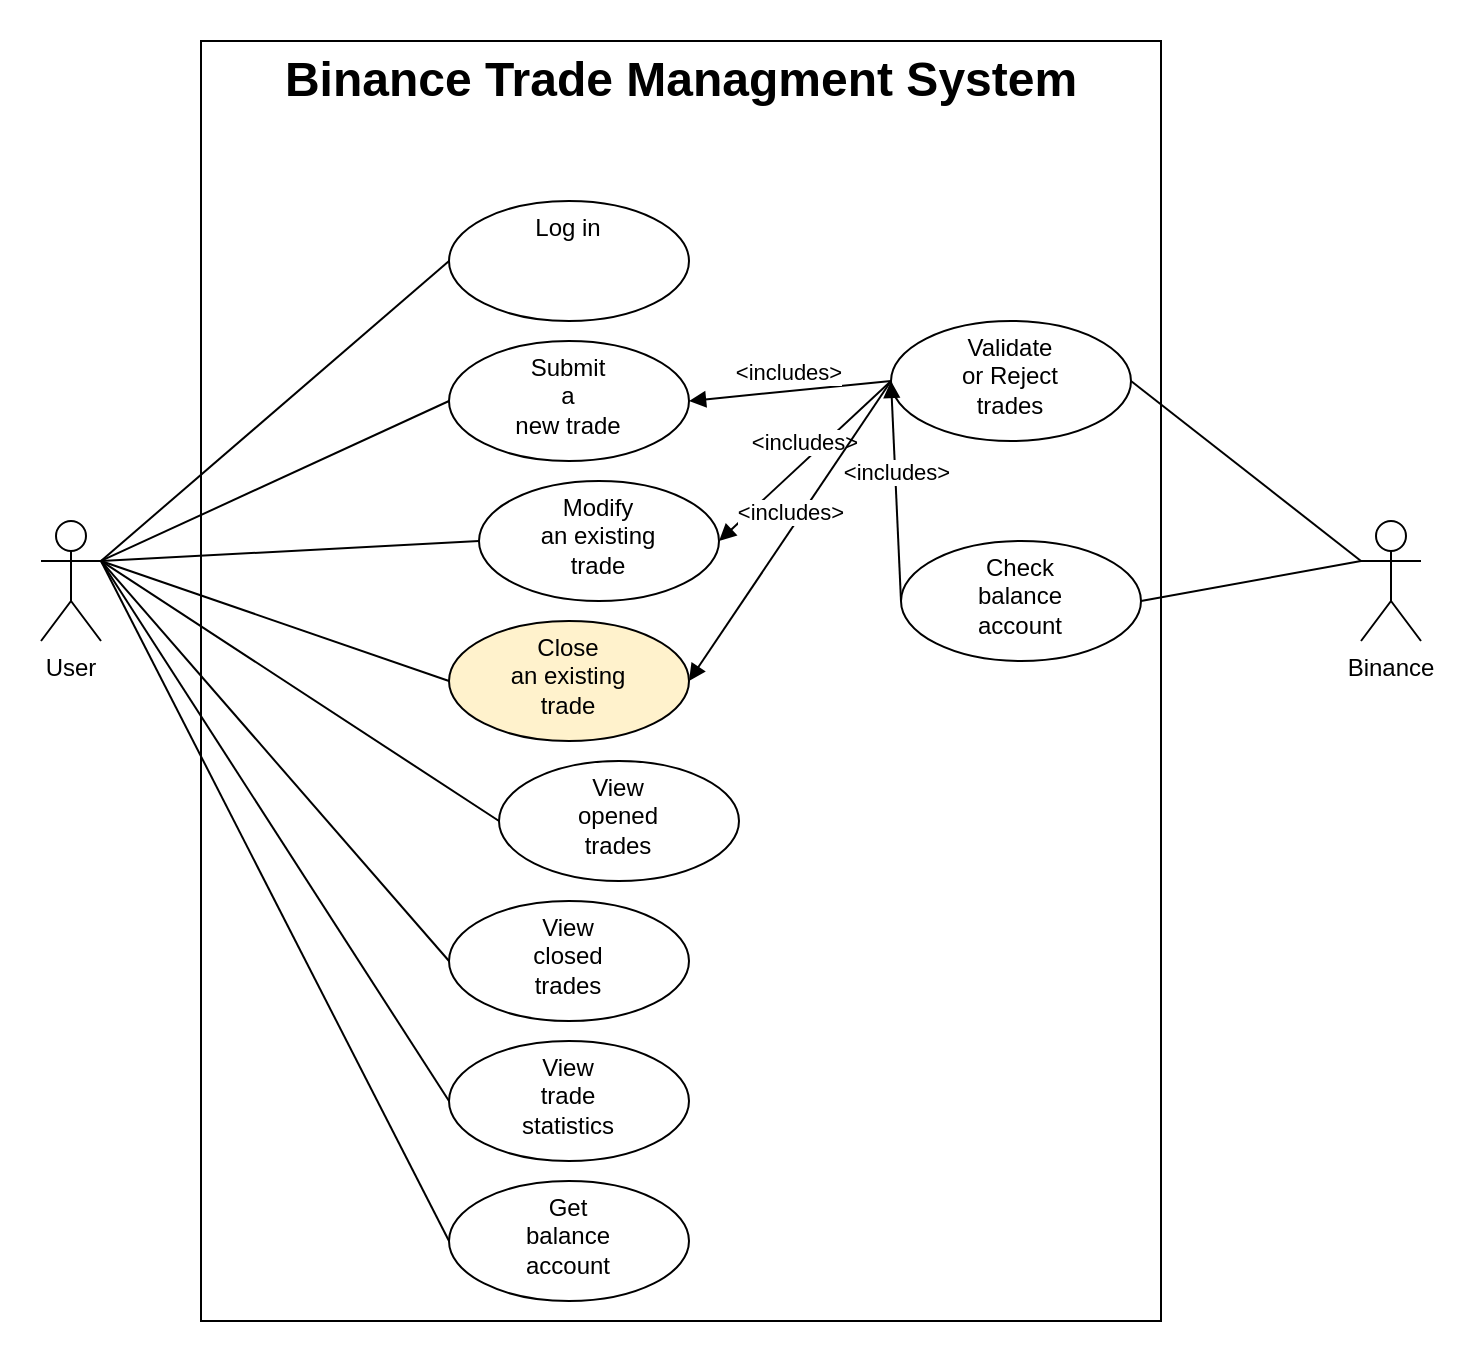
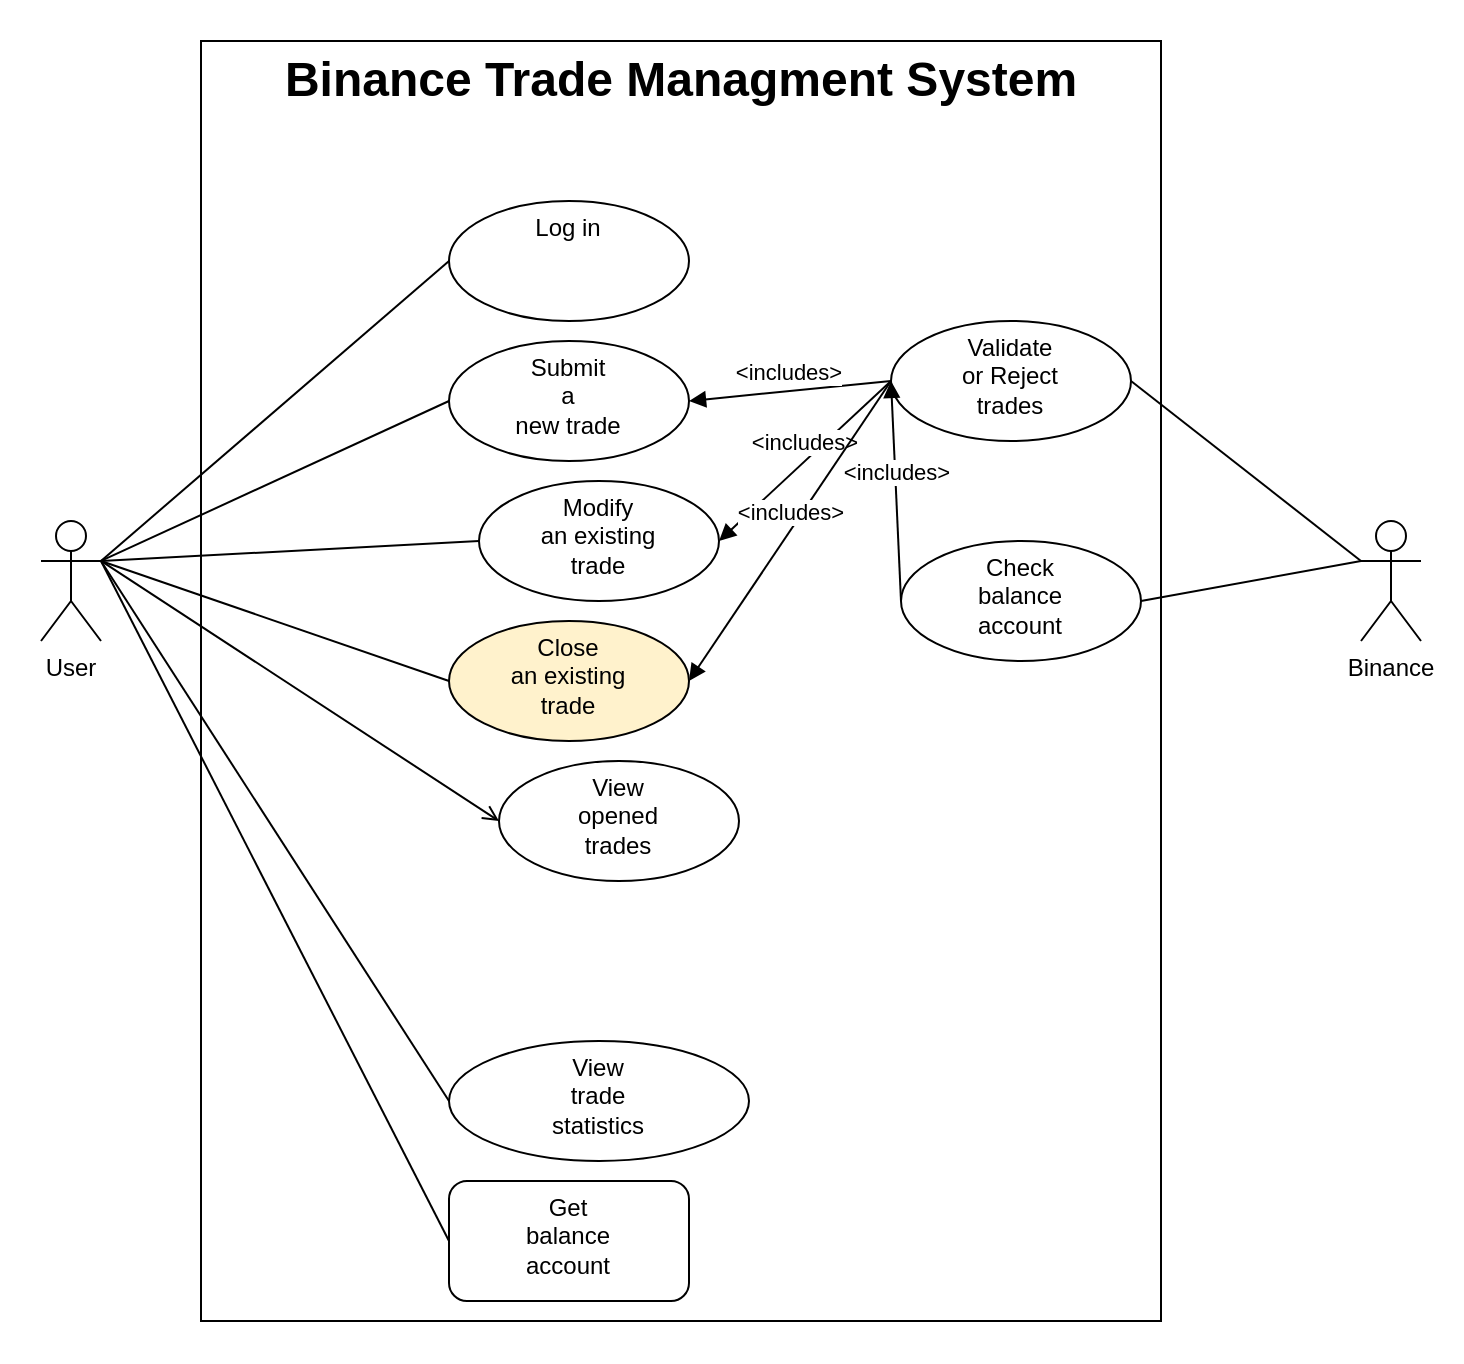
(284, 771) -> none
(493, 817) -> (493, 817)
(569, 961) -> none
(569, 1101) -> (599, 1101)
(569, 1241) -> (569, 1241)
